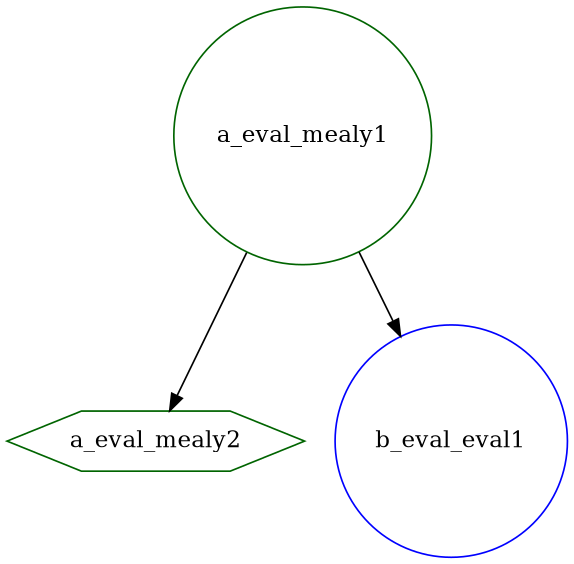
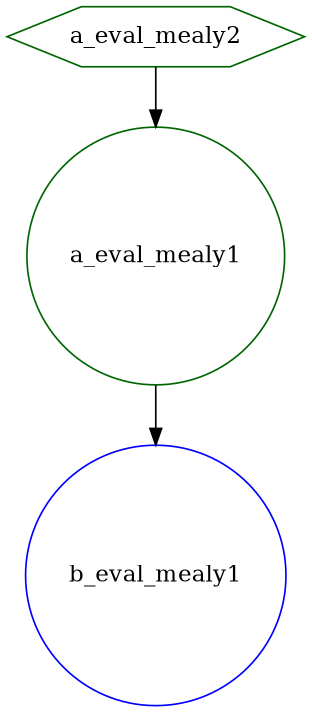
(212, 324) -> (156, 88)
(451, 441) -> (156, 575)
